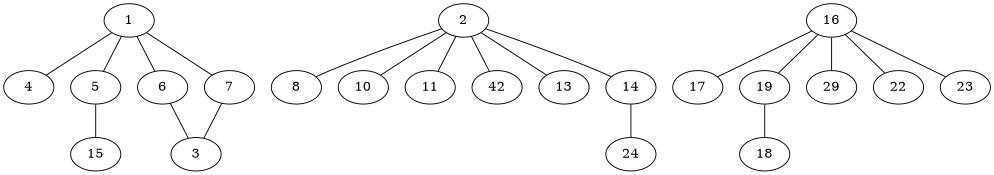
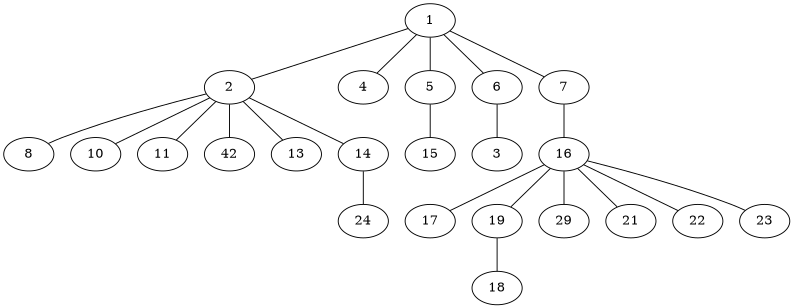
none -> (330, 54)
(213, 121) -> (564, 121)
none -> (631, 221)
